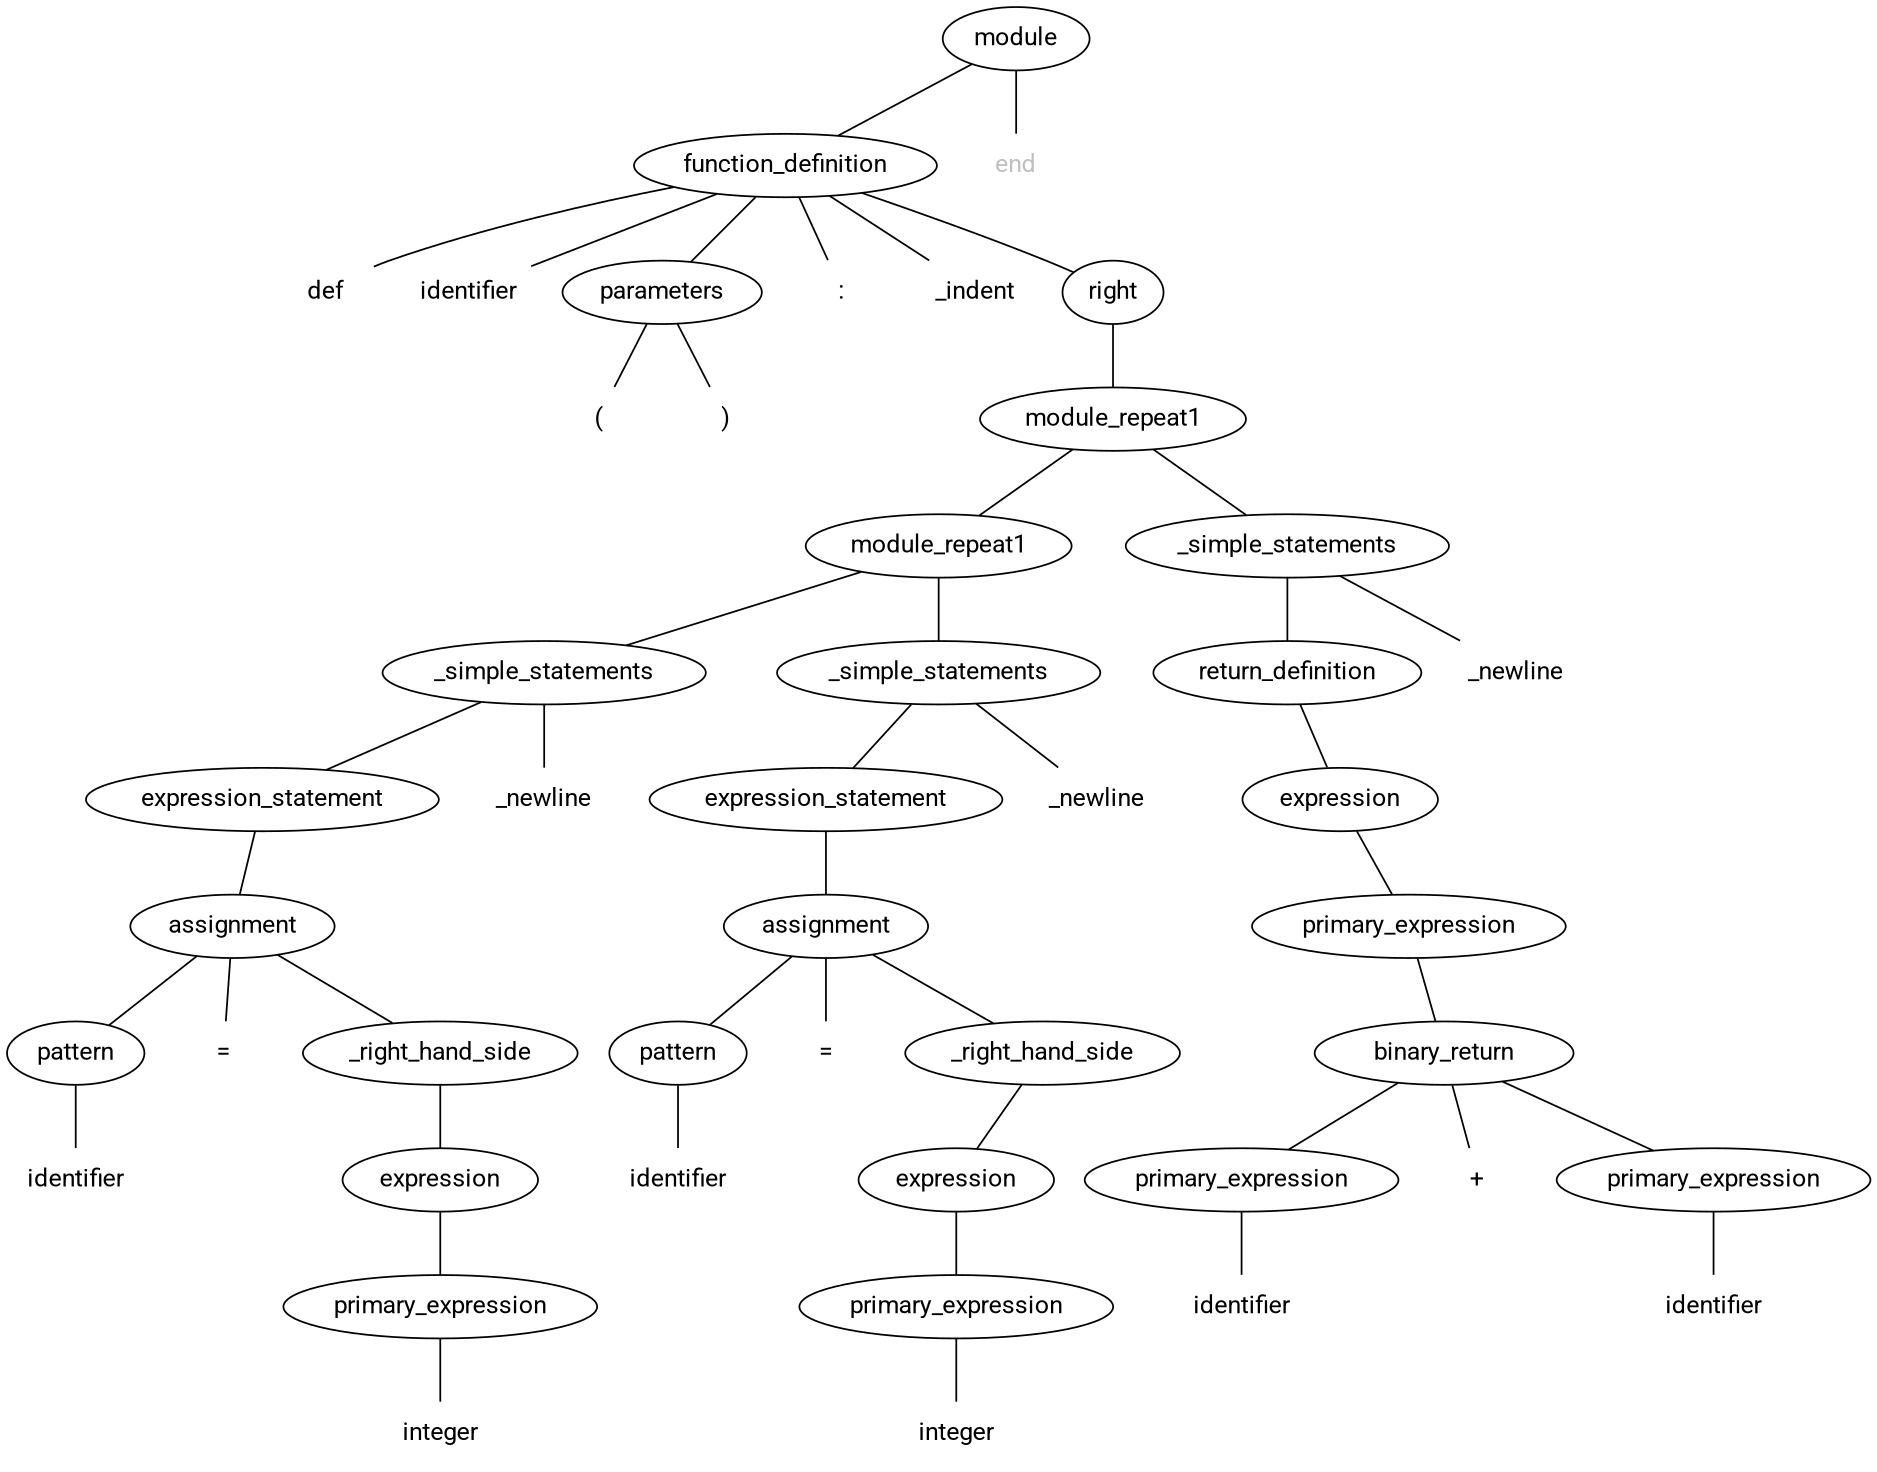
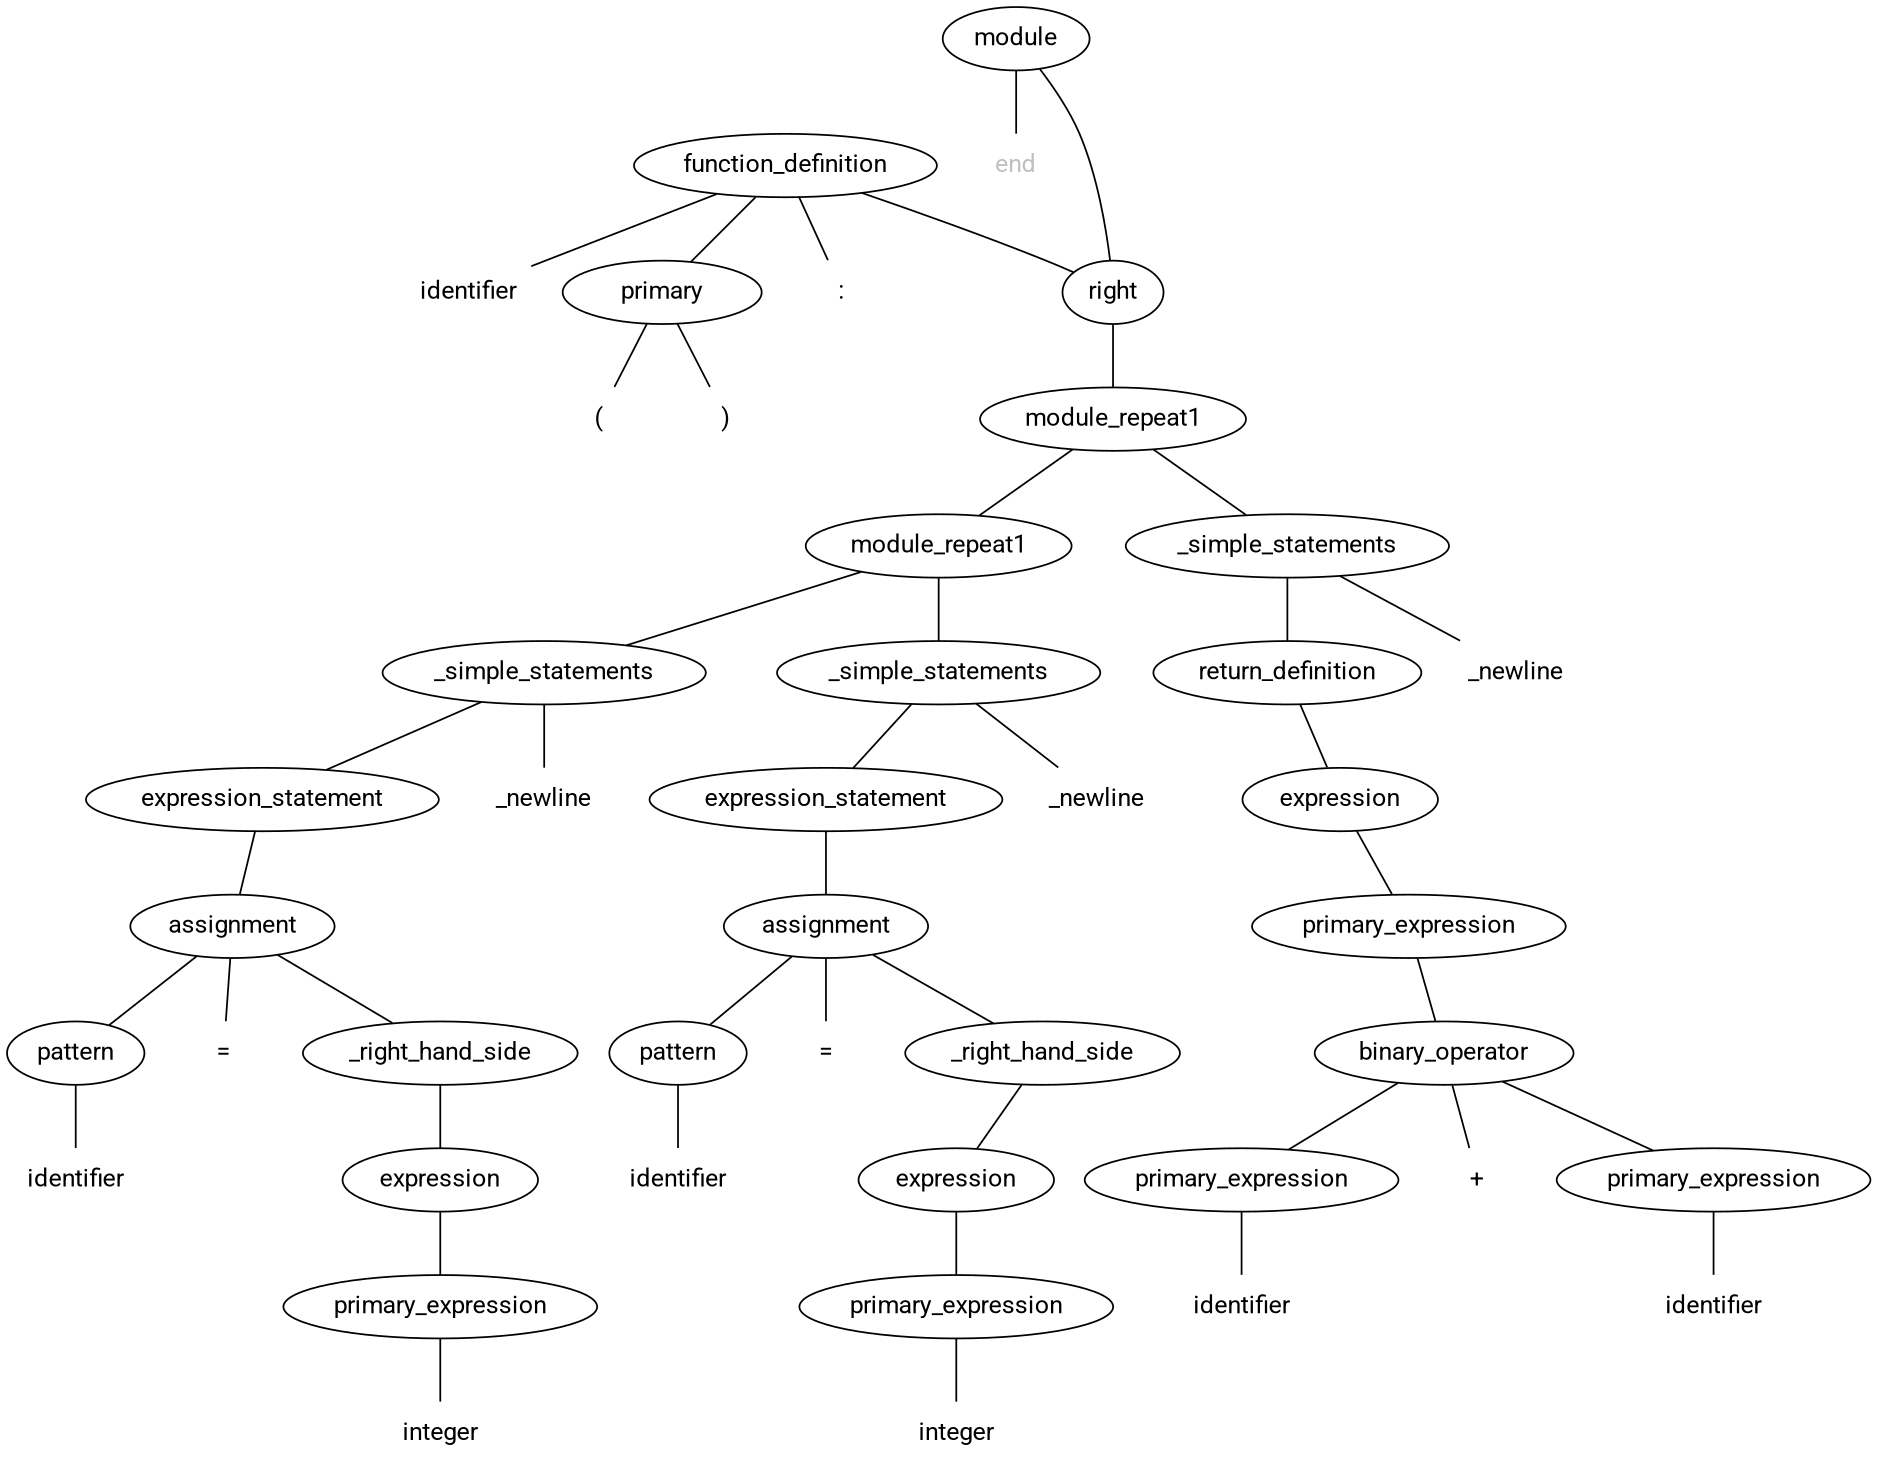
(905, 100) -> (1089, 160)
(326, 292) -> none
(662, 292) -> (662, 292)
(976, 292) -> none
(1444, 1053) -> (1444, 1053)
